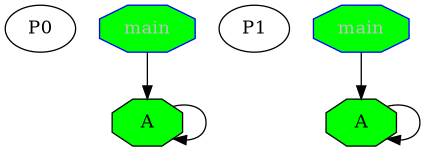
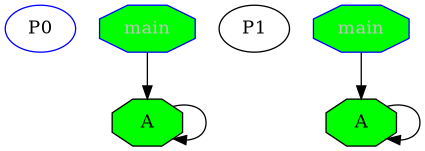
(40, 29) -> (40, 29)
